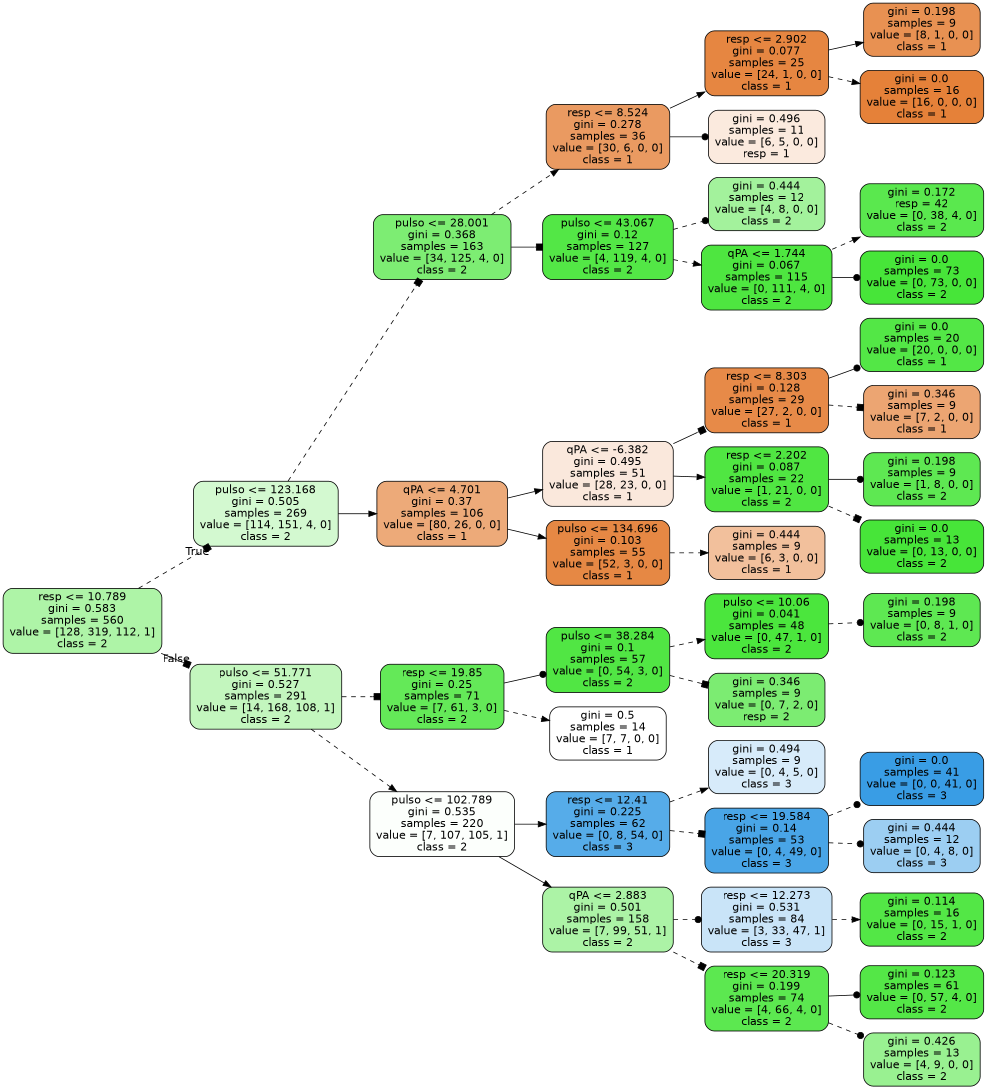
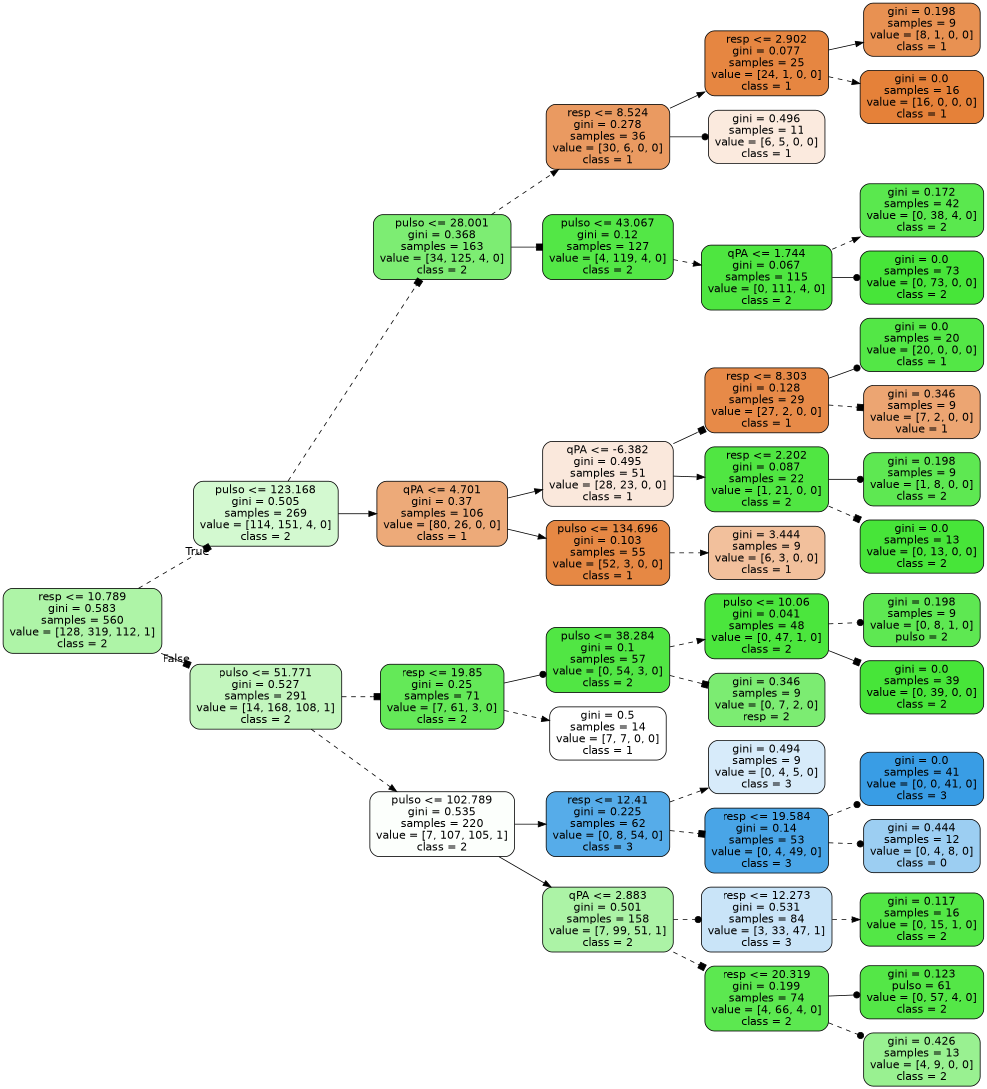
(767, 137) -> (767, 137)
(767, 204) -> none
(922, 210) -> (922, 210)
(922, 412) -> (922, 412)
(767, 553) -> (767, 553)
(922, 620) -> (922, 620)
none -> (922, 687)
(922, 846) -> (922, 846)
(922, 920) -> (922, 920)
(922, 992) -> (922, 992)
